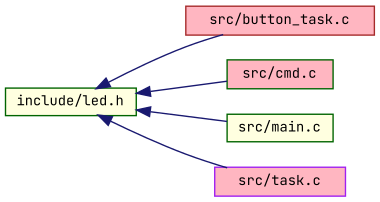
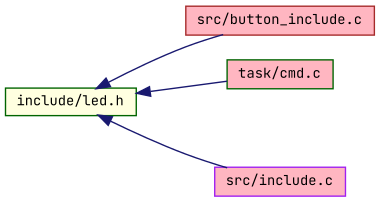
(280, 21) -> (280, 21)
(280, 74) -> (280, 74)
(280, 128) -> none
(280, 182) -> (280, 182)
